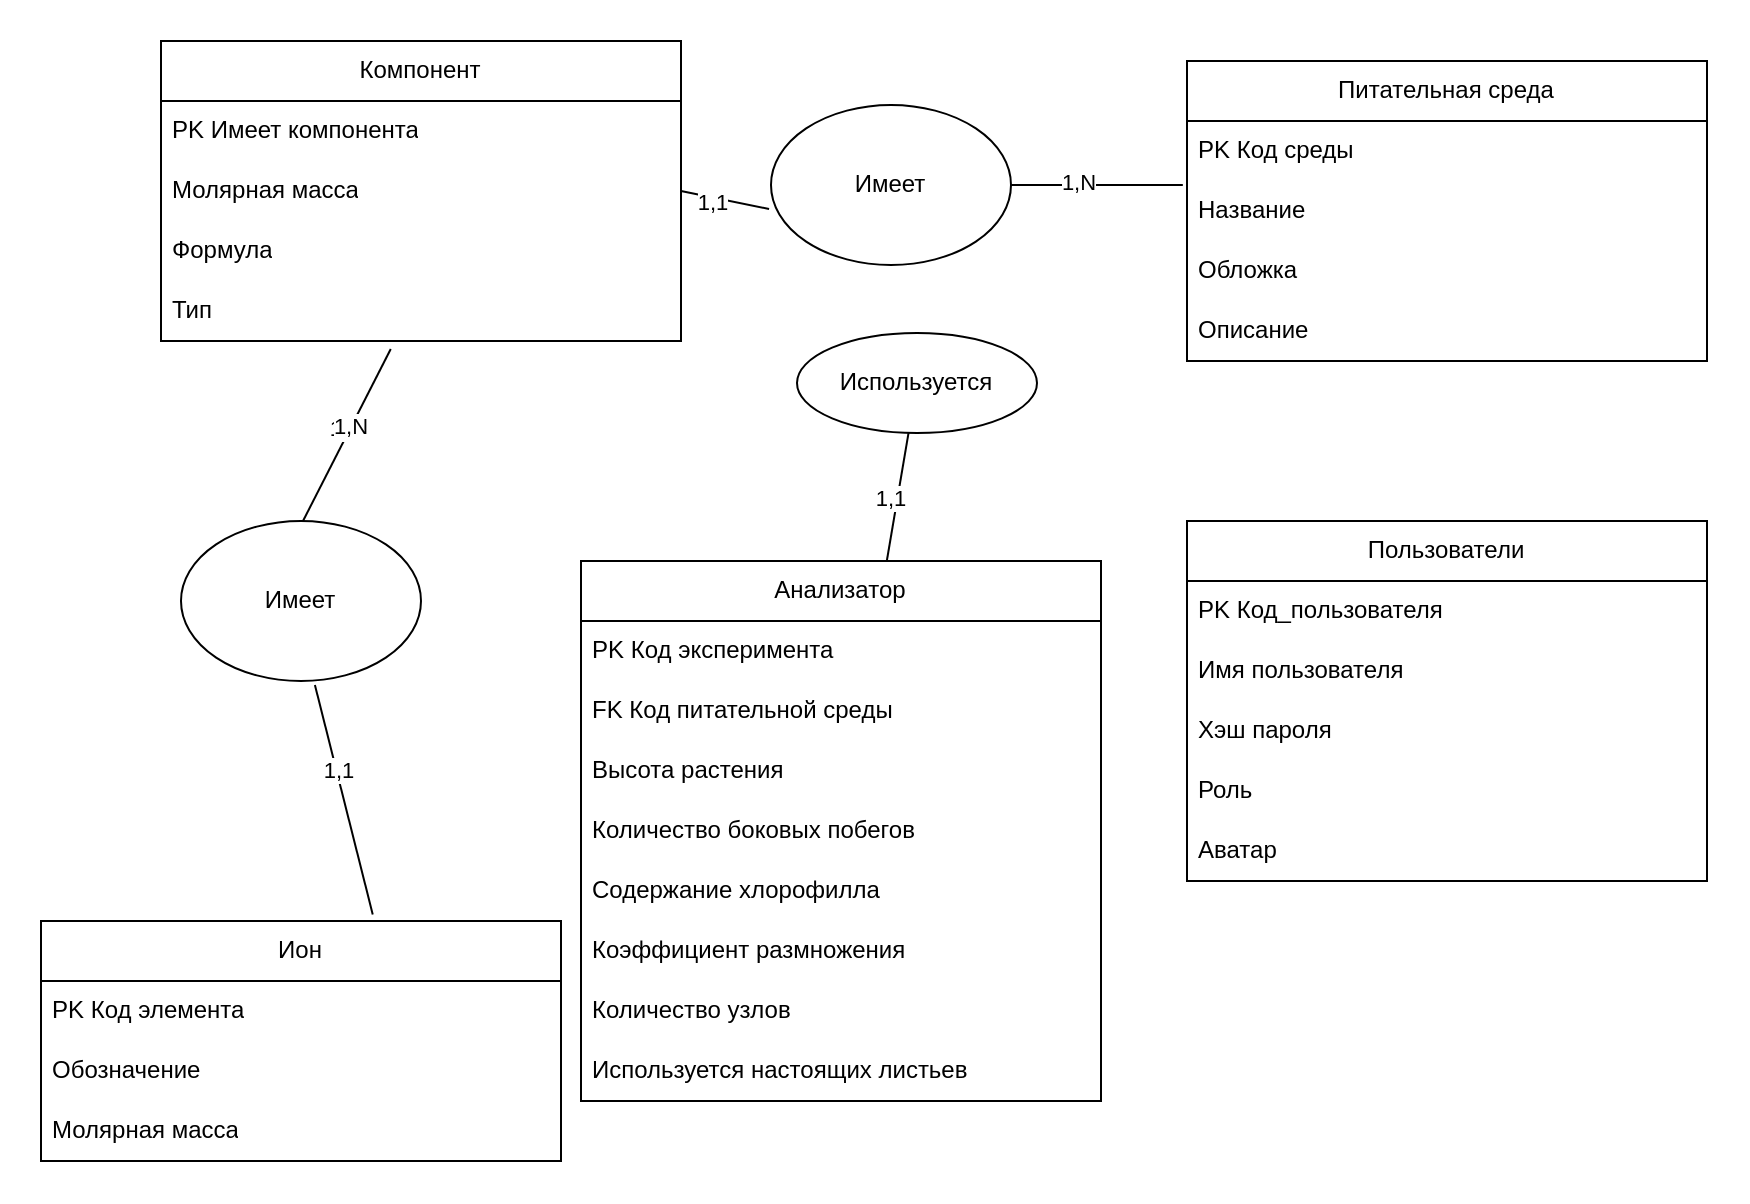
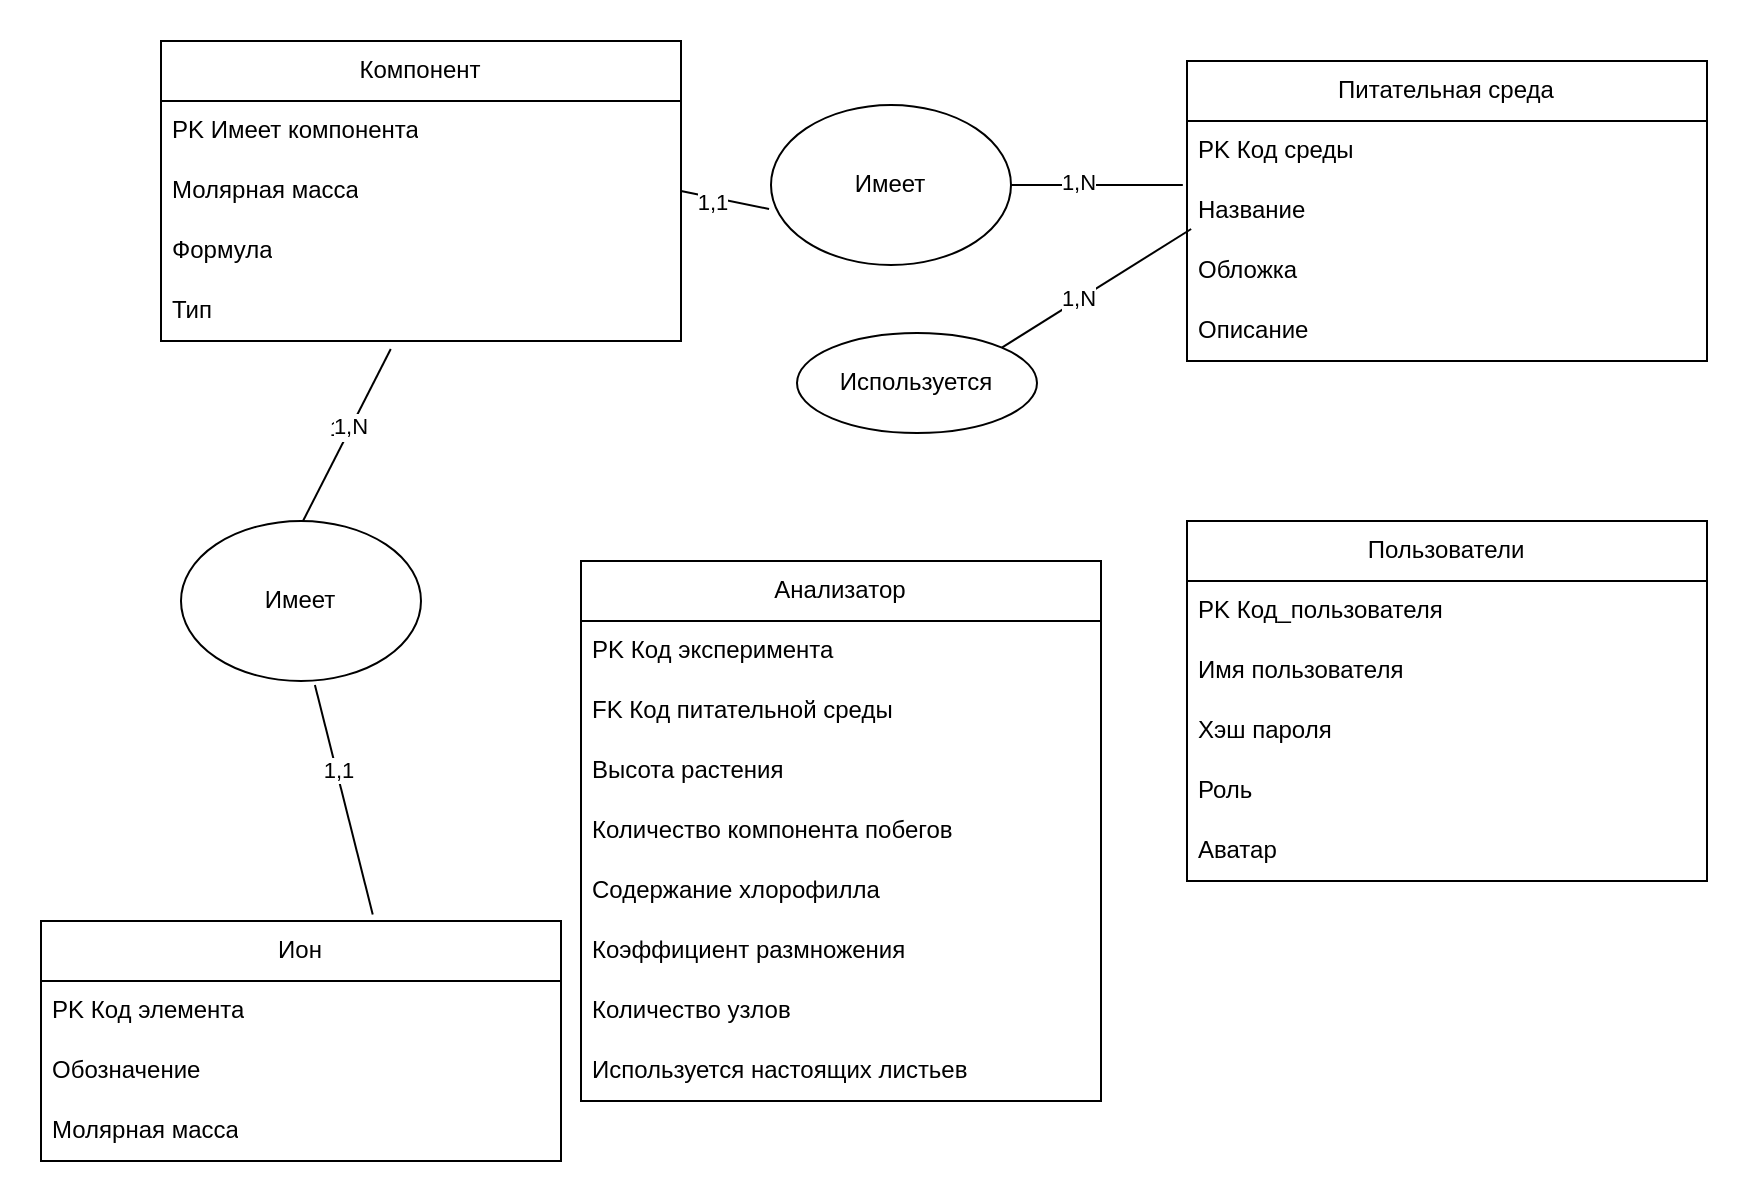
none -> (1093, 291)
(898, 497) -> none
(761, 831) -> (782, 831)
